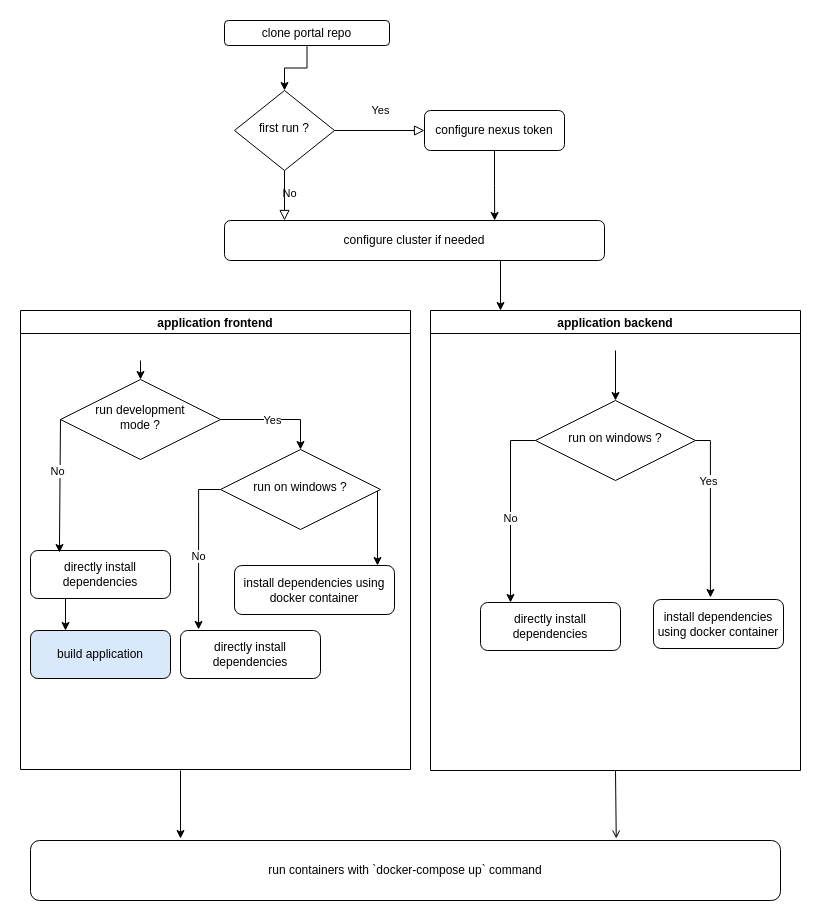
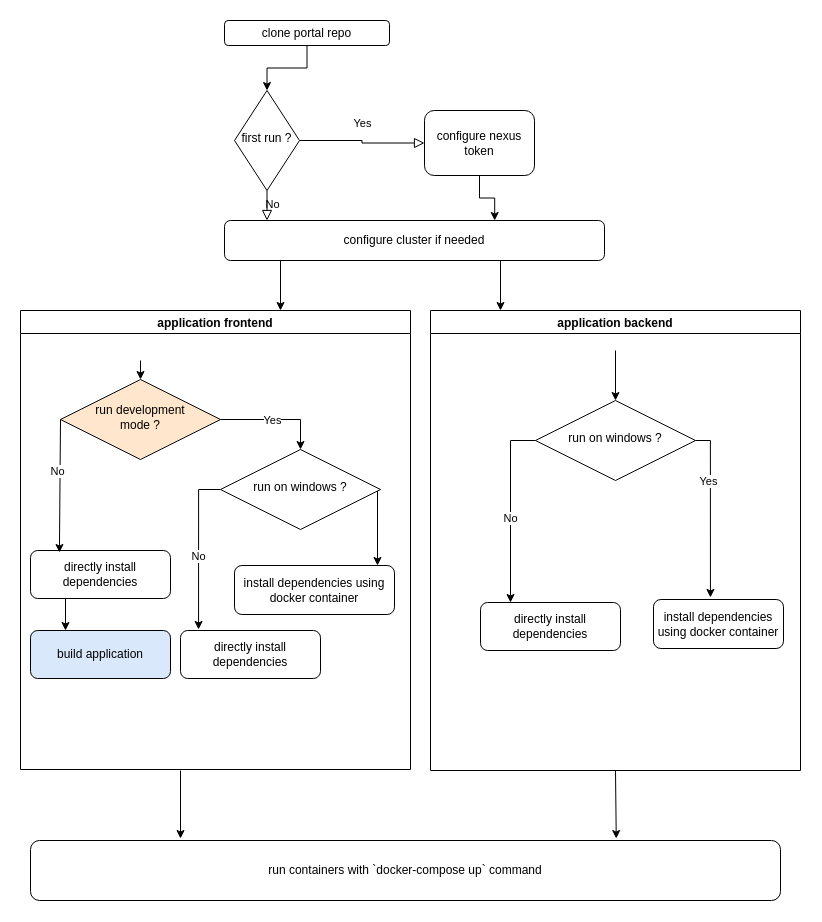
(285, 131) -> (267, 141)
(495, 131) -> (480, 143)
none -> (281, 282)
(141, 420) -> (141, 420)
(616, 832) -> (616, 830)
